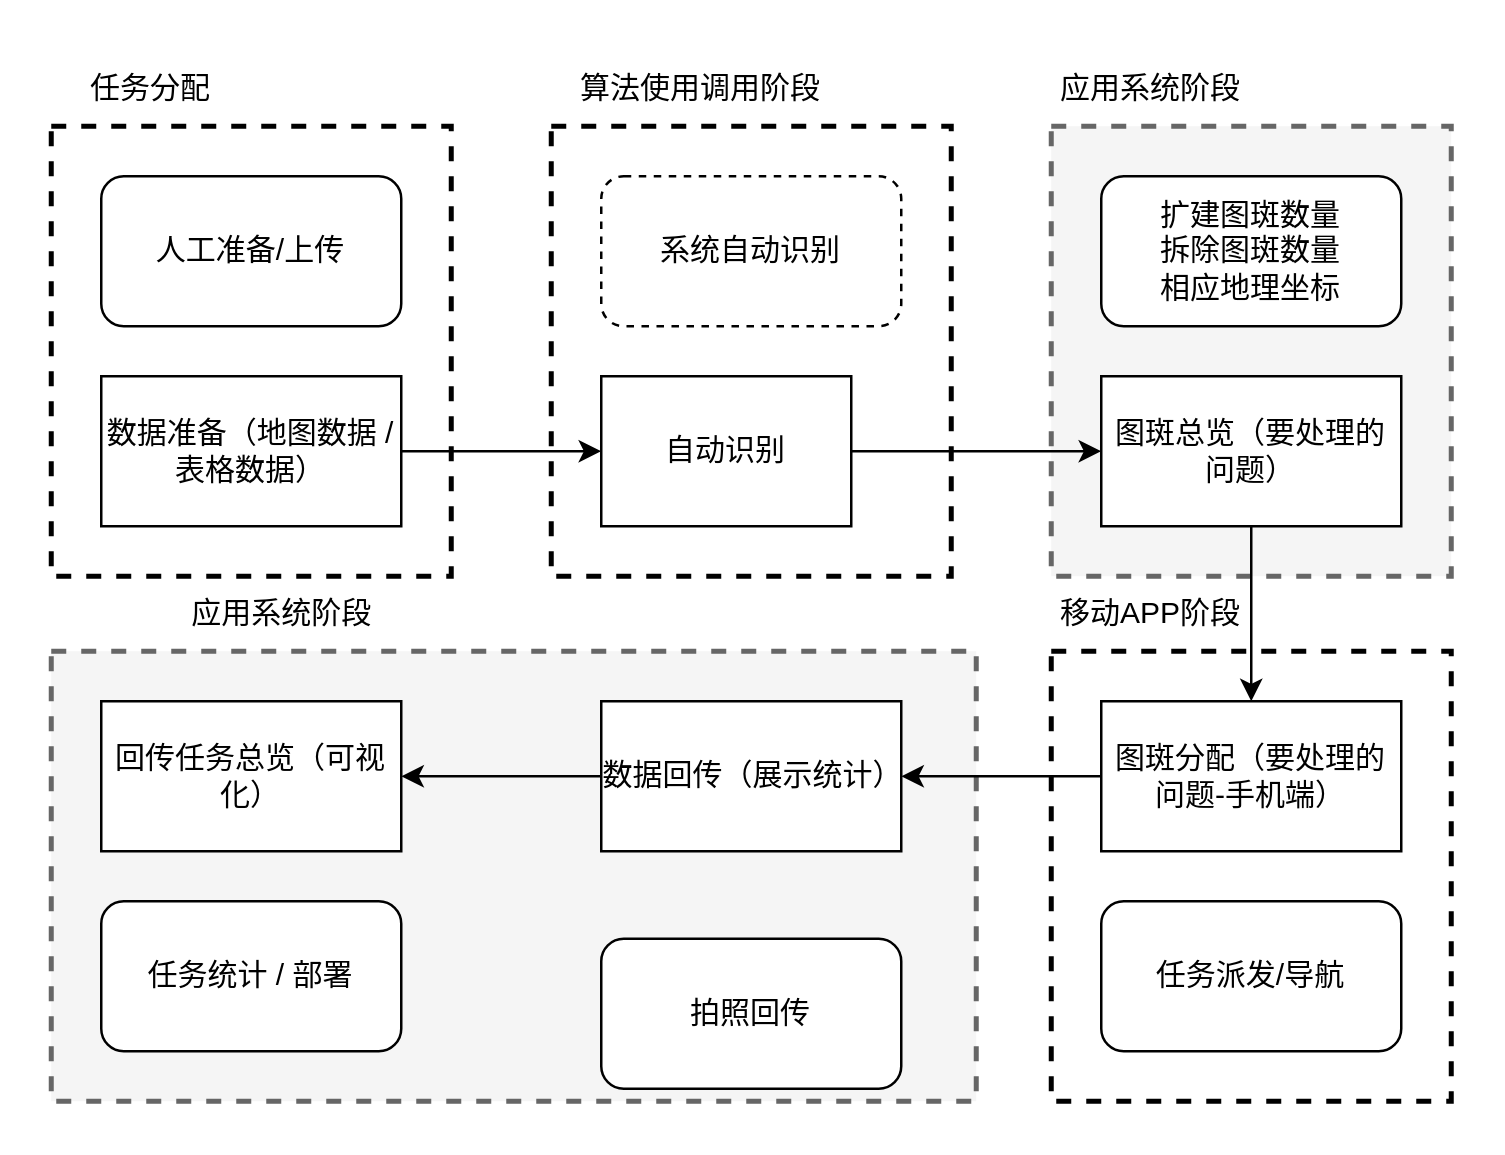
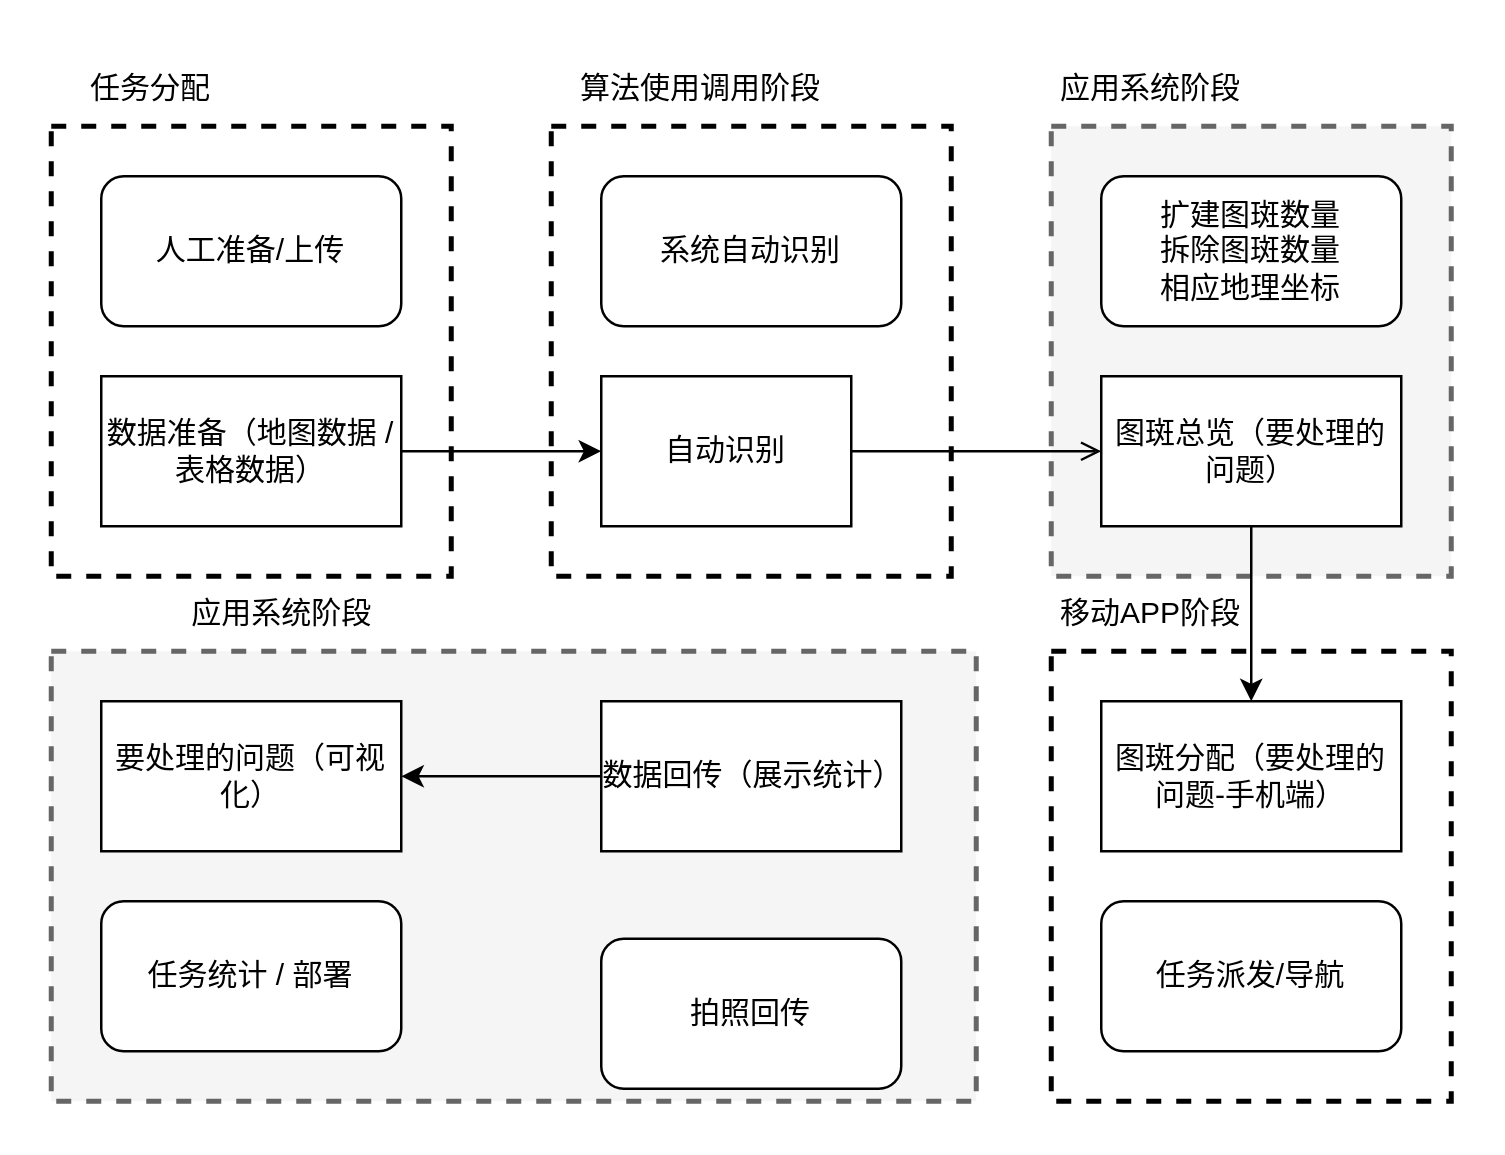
(751, 251) -> (751, 251)
(1083, 451) -> (1087, 451)
(251, 776) -> (251, 776)
(1009, 776) -> none
